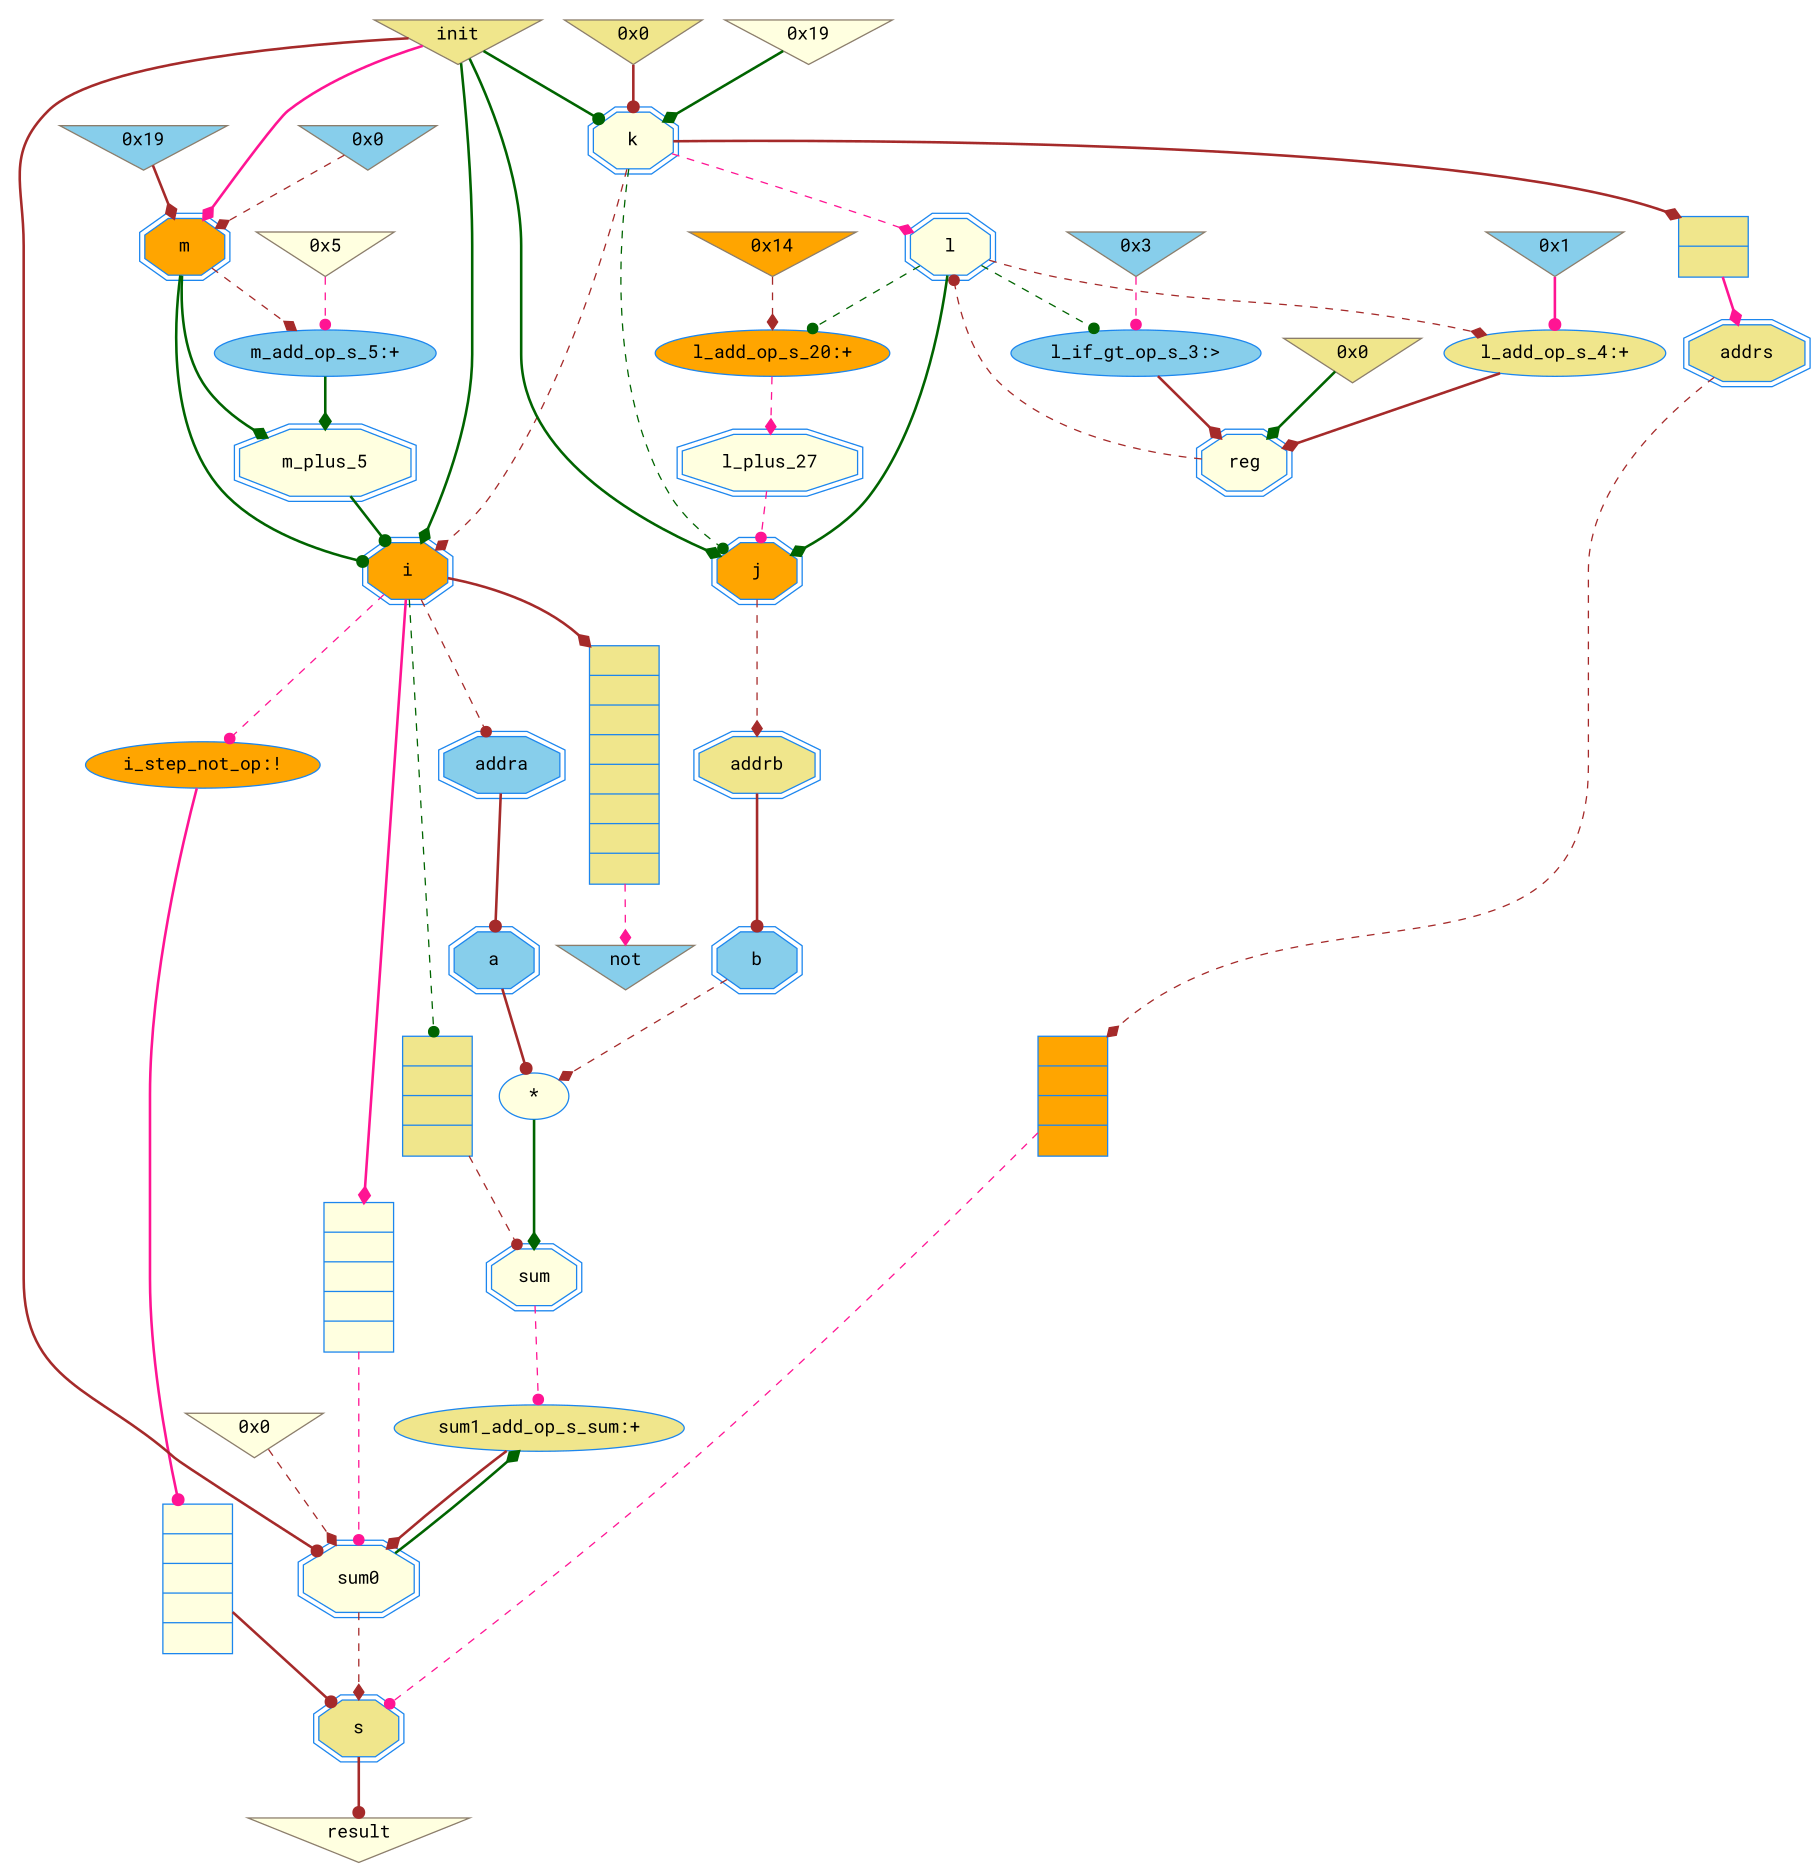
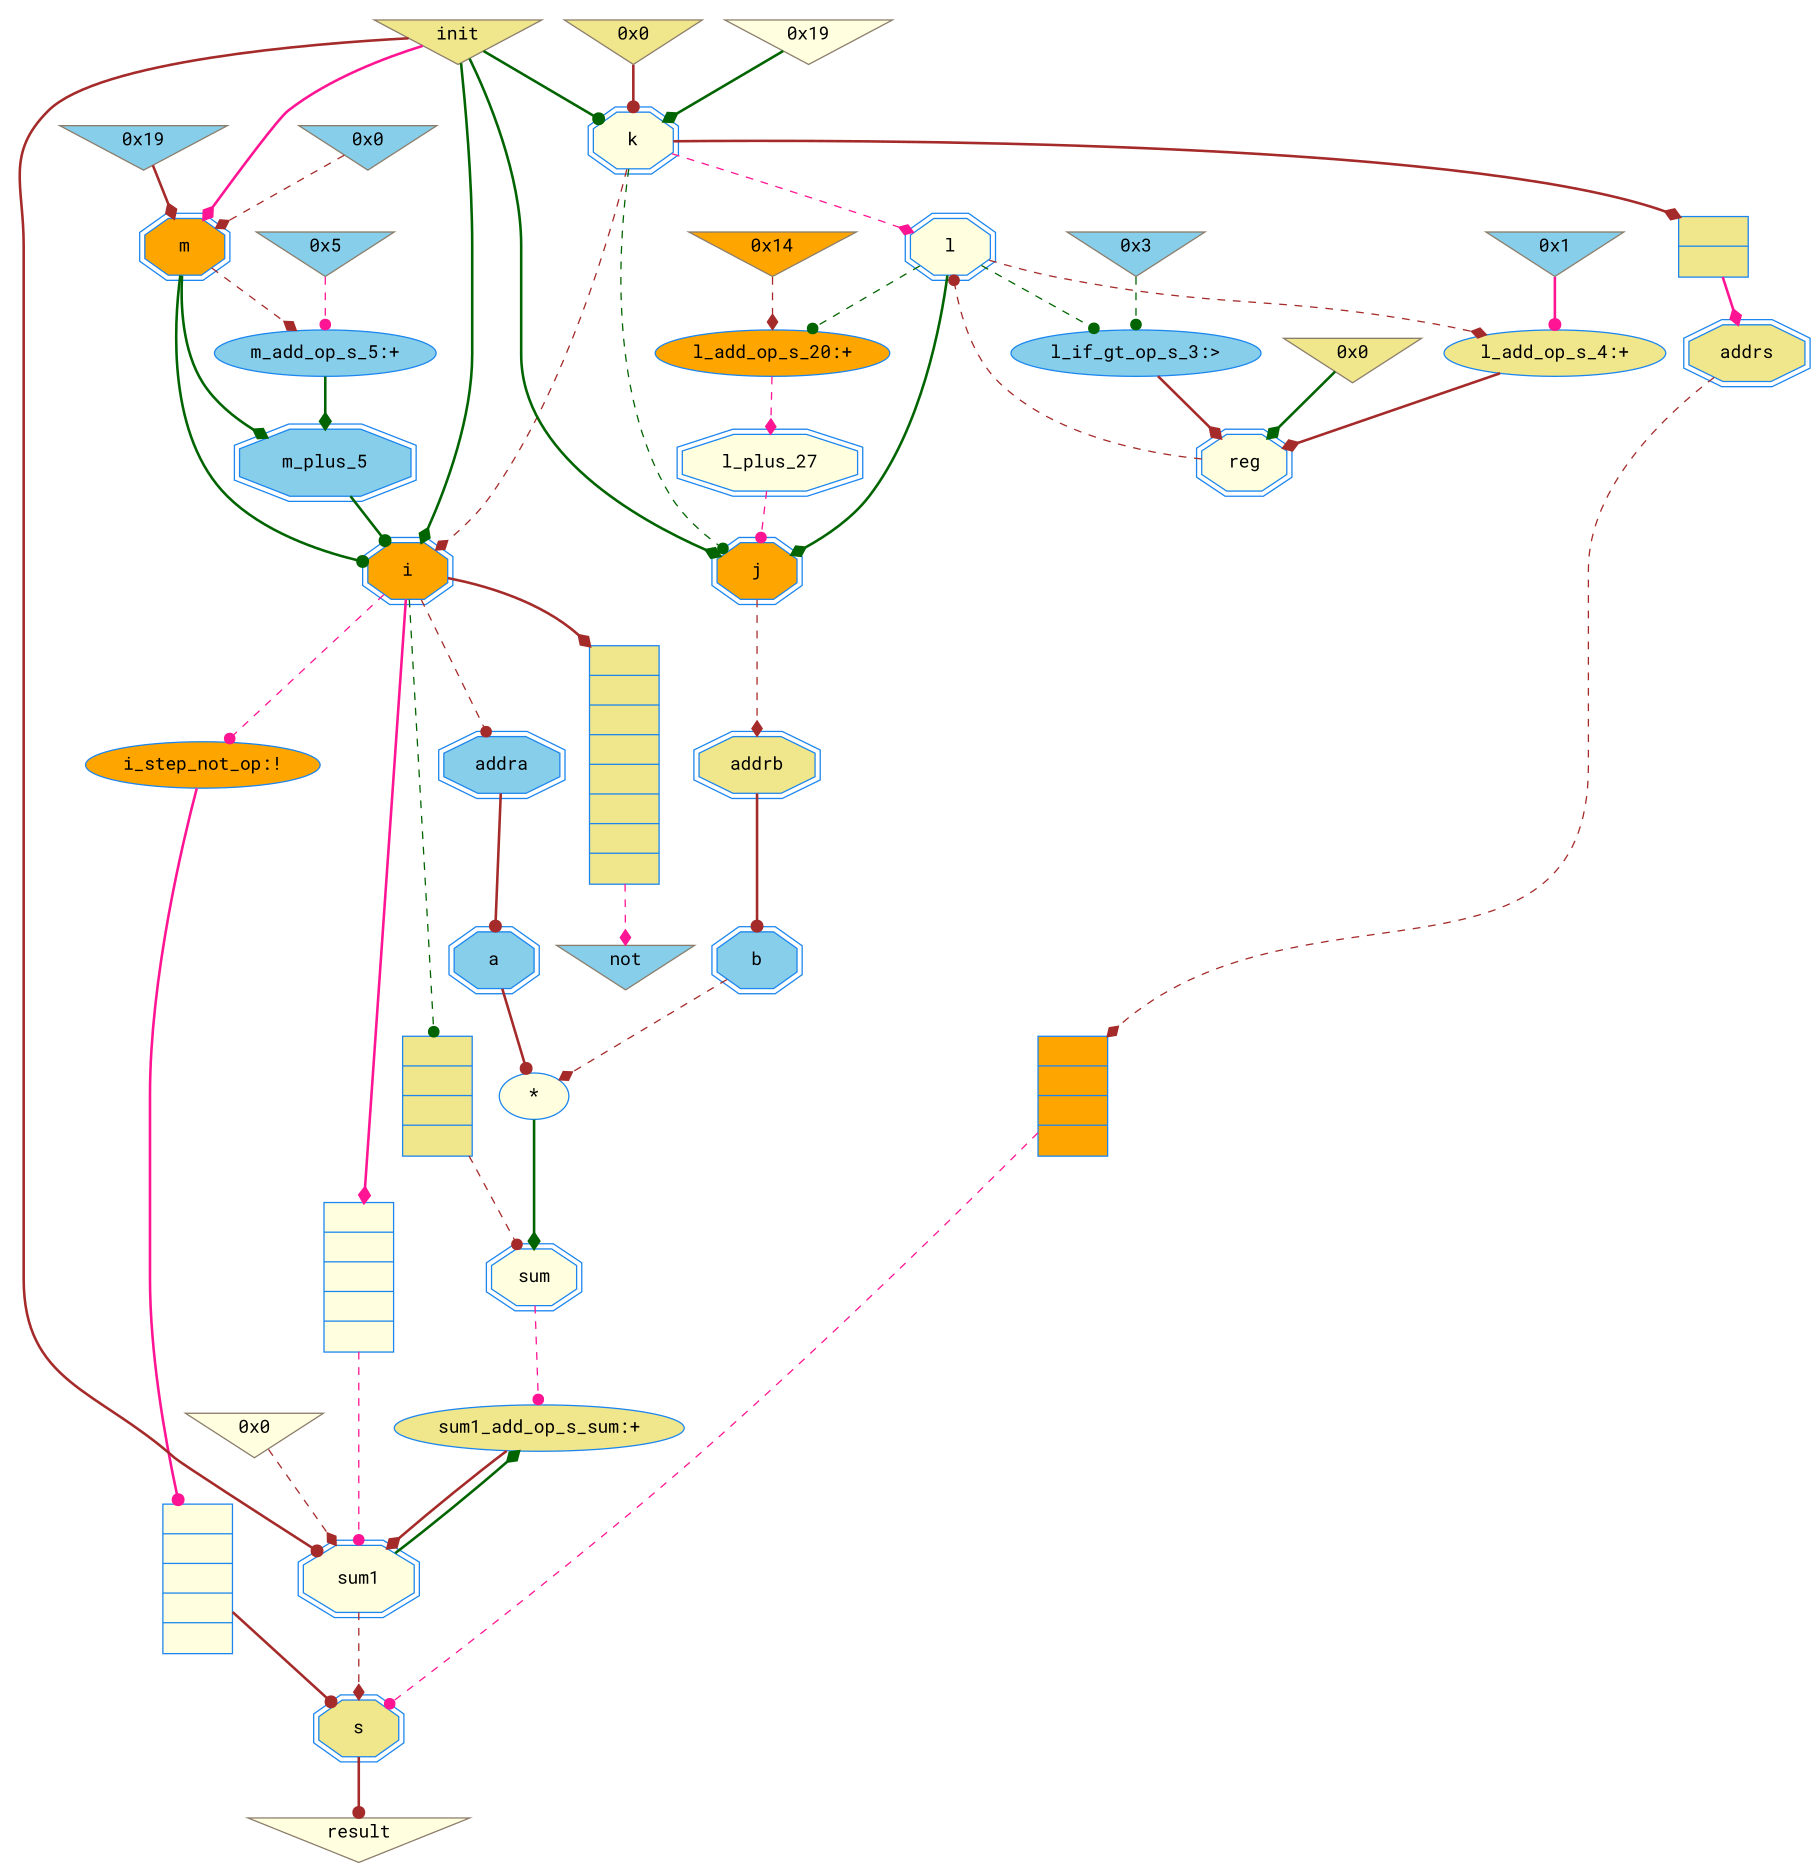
(325, 247) -> (325, 247)
(1136, 299) -> (1136, 299)
(325, 463) -> (325, 463)
(359, 1579) -> (359, 1579)
